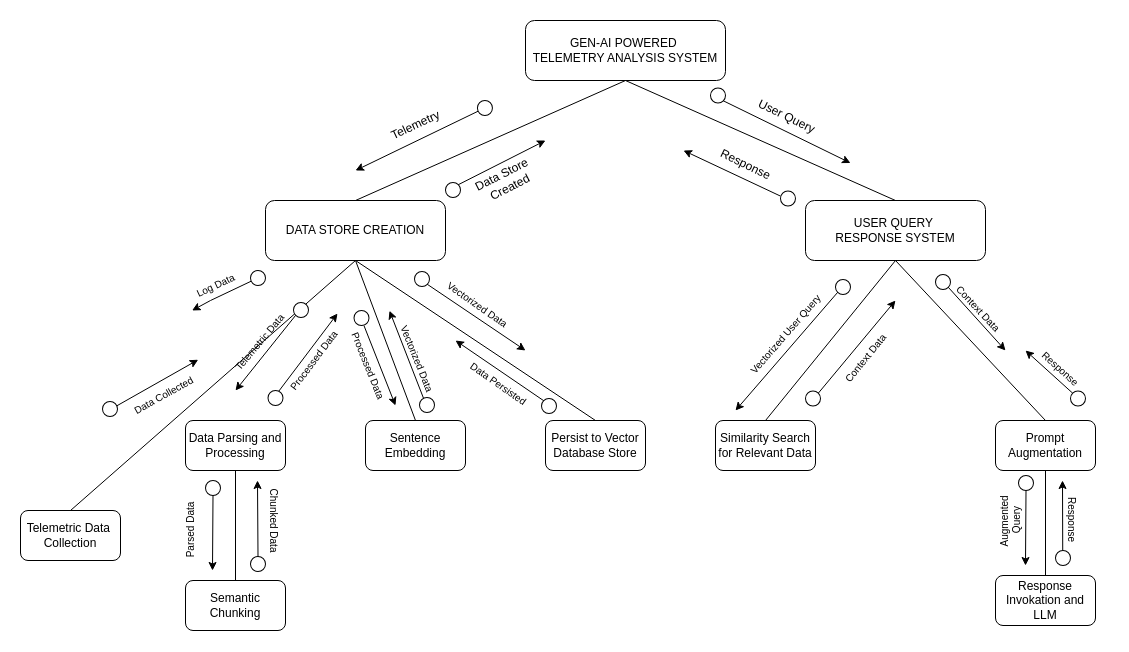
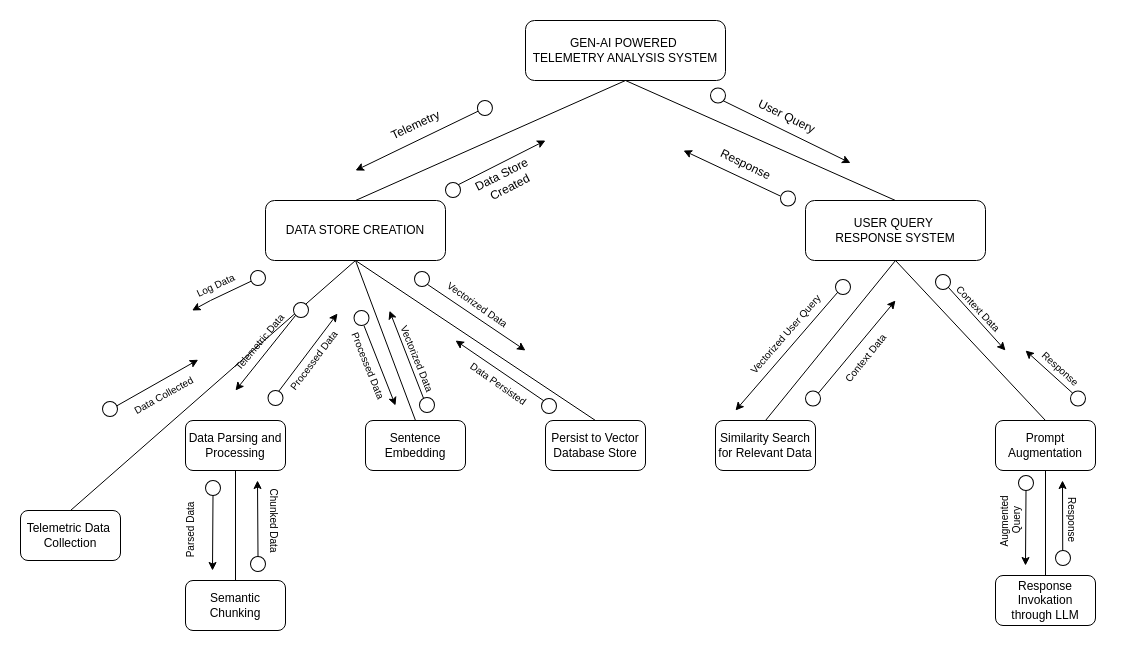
(1046, 601) -> (1046, 601)
